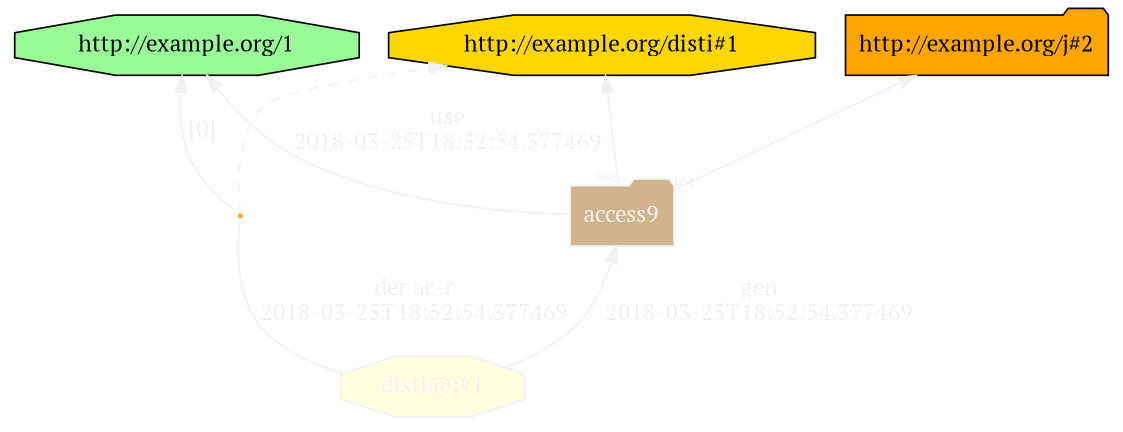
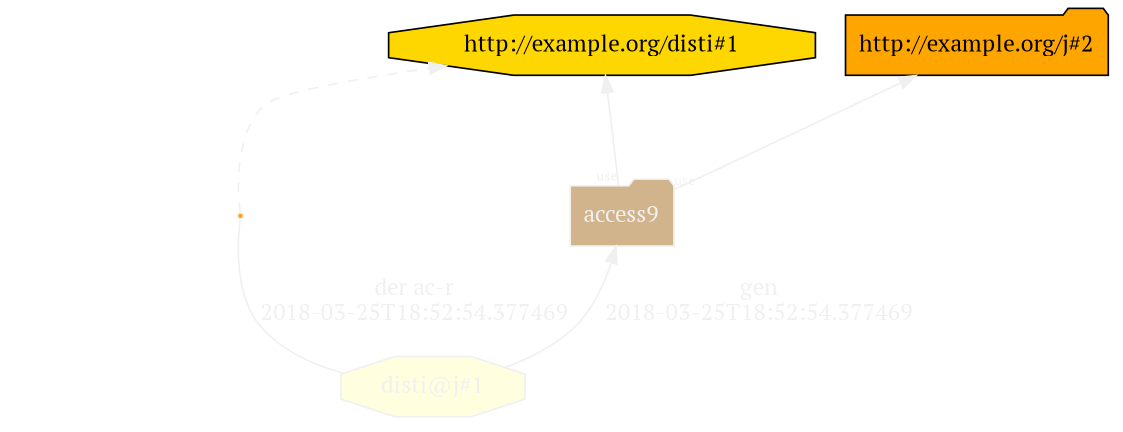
(187, 45) -> none
